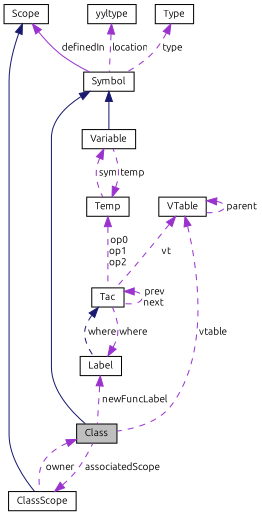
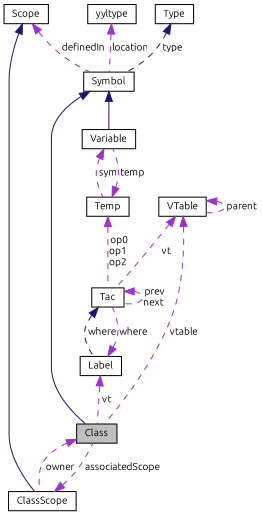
(62, 55) -> (62, 55)
(150, 56) -> (150, 56)
(134, 400) -> (106, 400)
